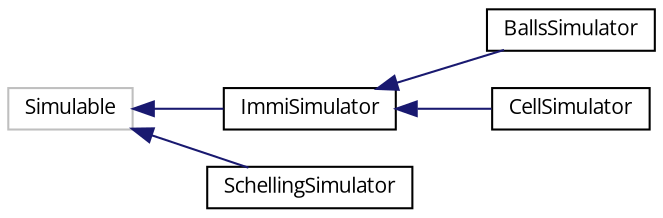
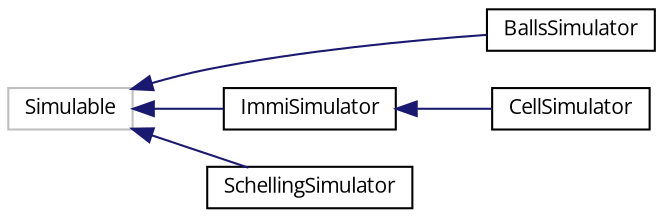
(450, 66) -> (318, 52)
